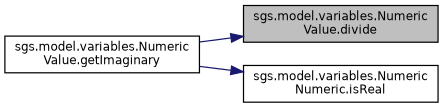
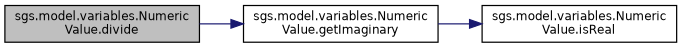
(215, 40) -> (215, 24)
(341, 84) -> (579, 24)
